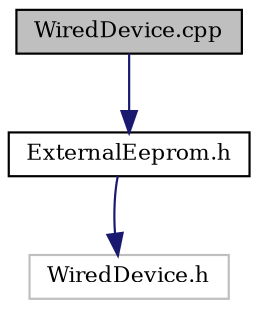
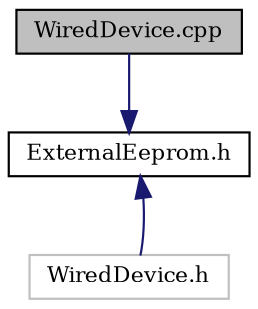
(115, 205) -> (144, 227)
